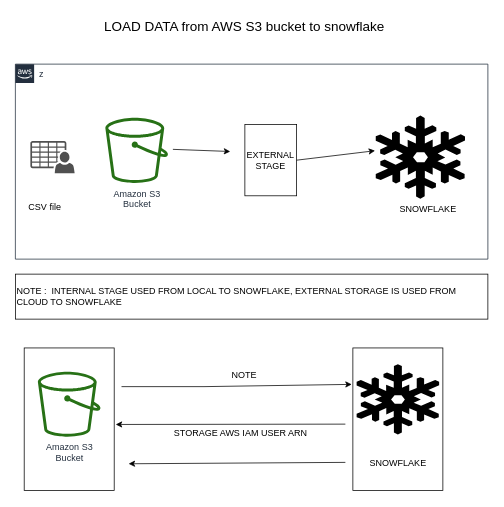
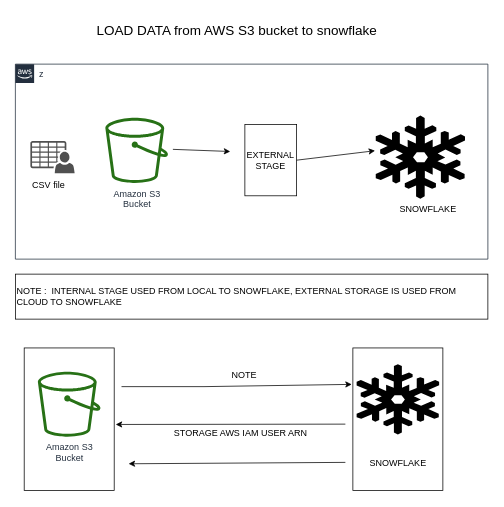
(244, 27) -> (237, 30)
(45, 207) -> (48, 185)
